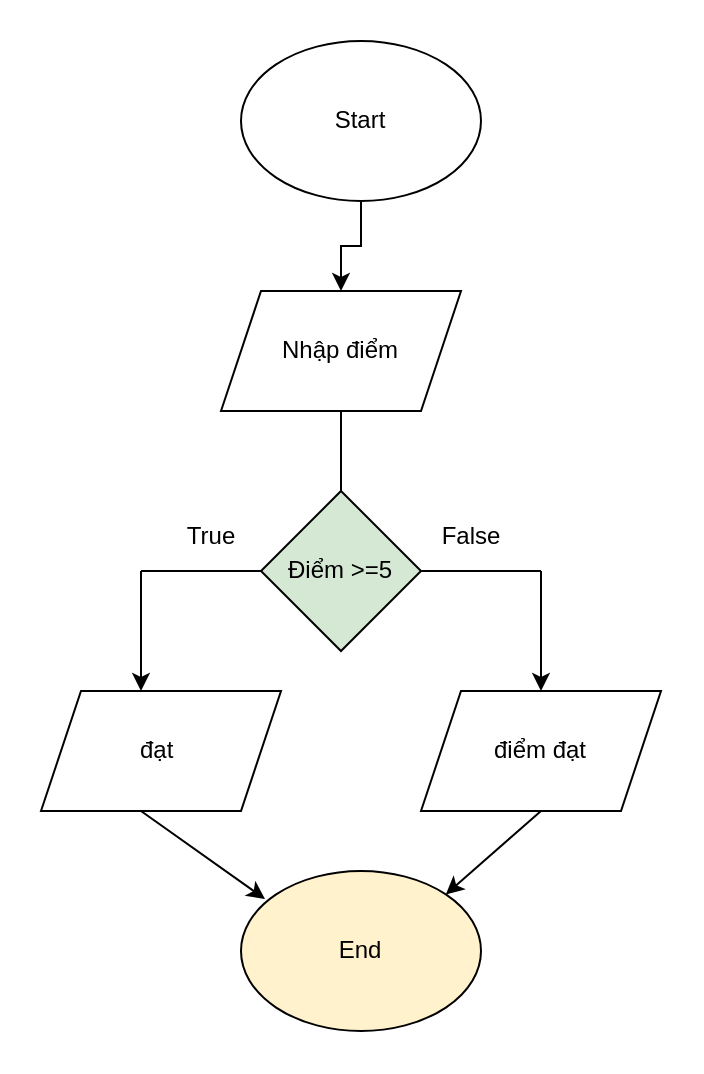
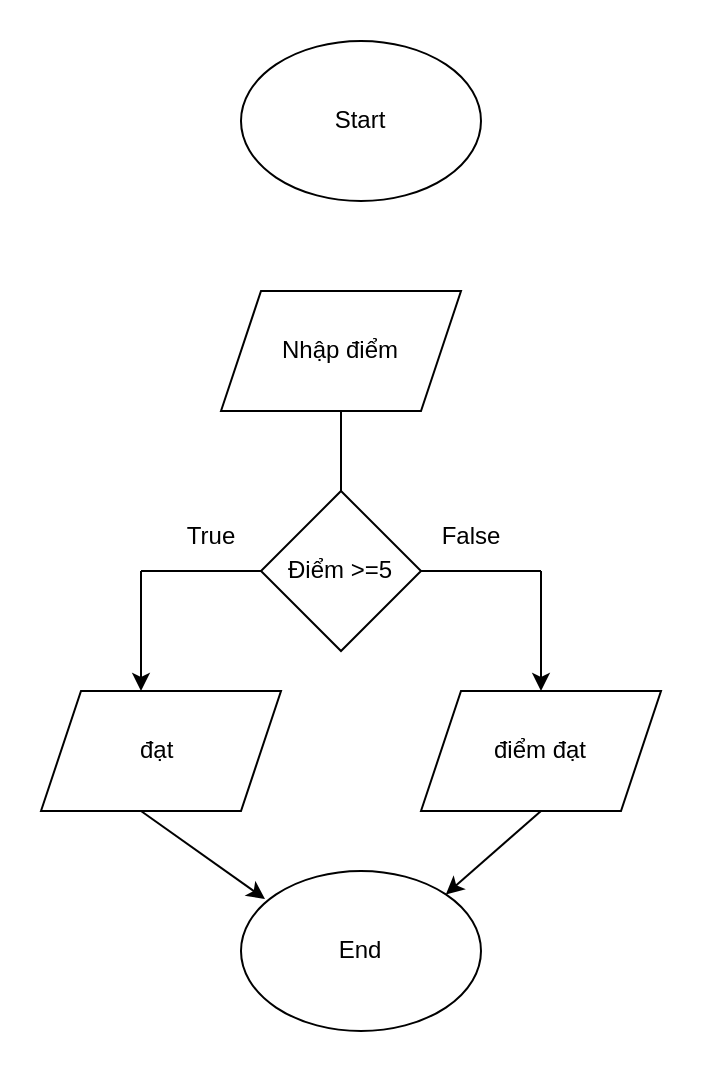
(358, 246) -> none
(341, 571) -> (341, 571)
(361, 951) -> (361, 951)
